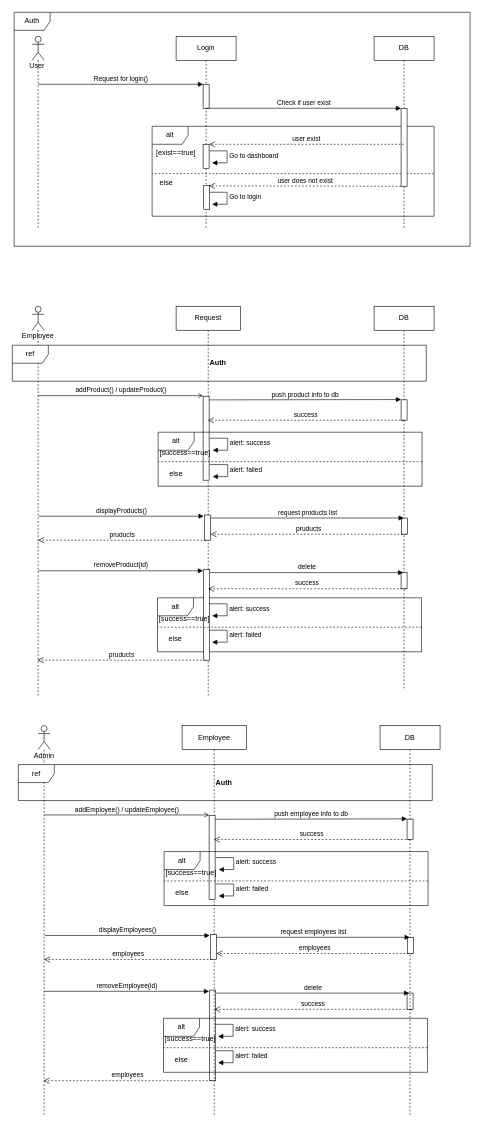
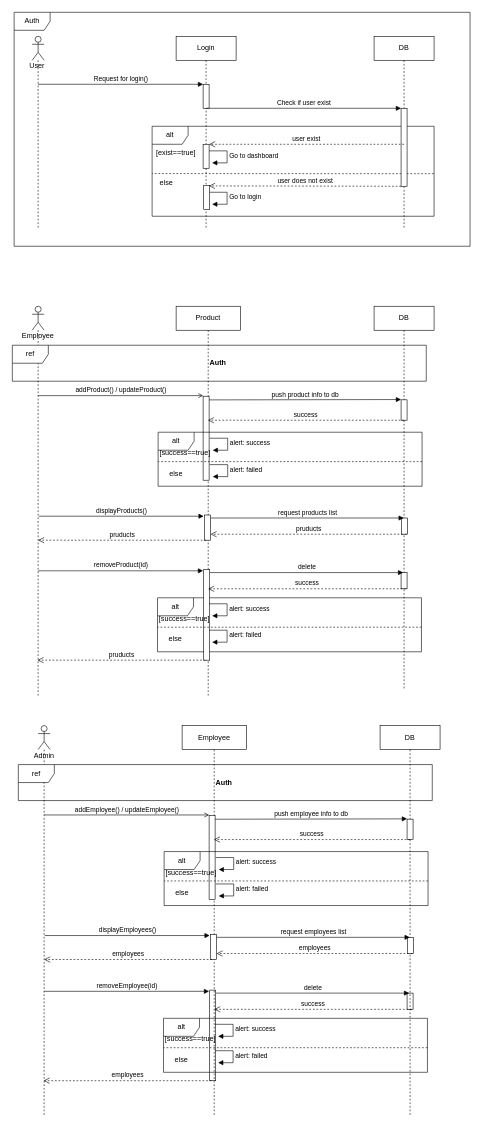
(208, 318) -> (208, 318)
